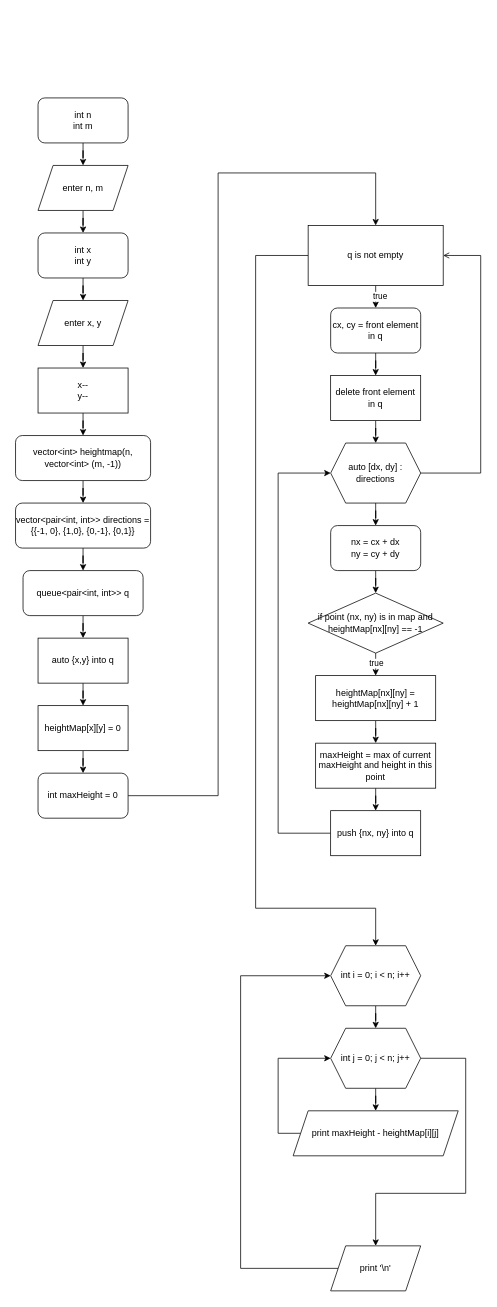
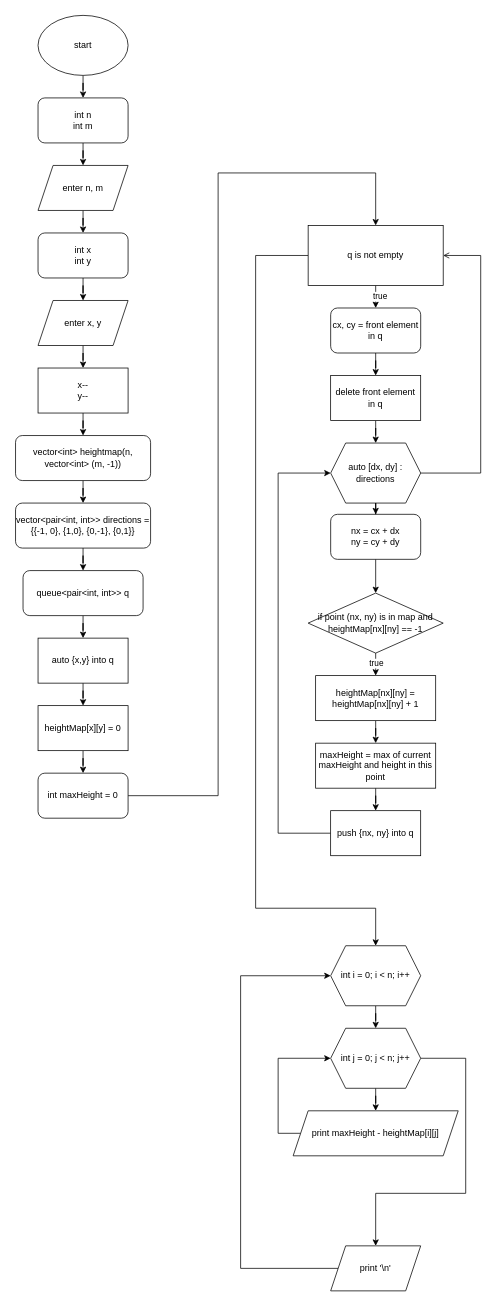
none -> (83, 45)
none -> (83, 89)
(375, 548) -> (375, 537)
